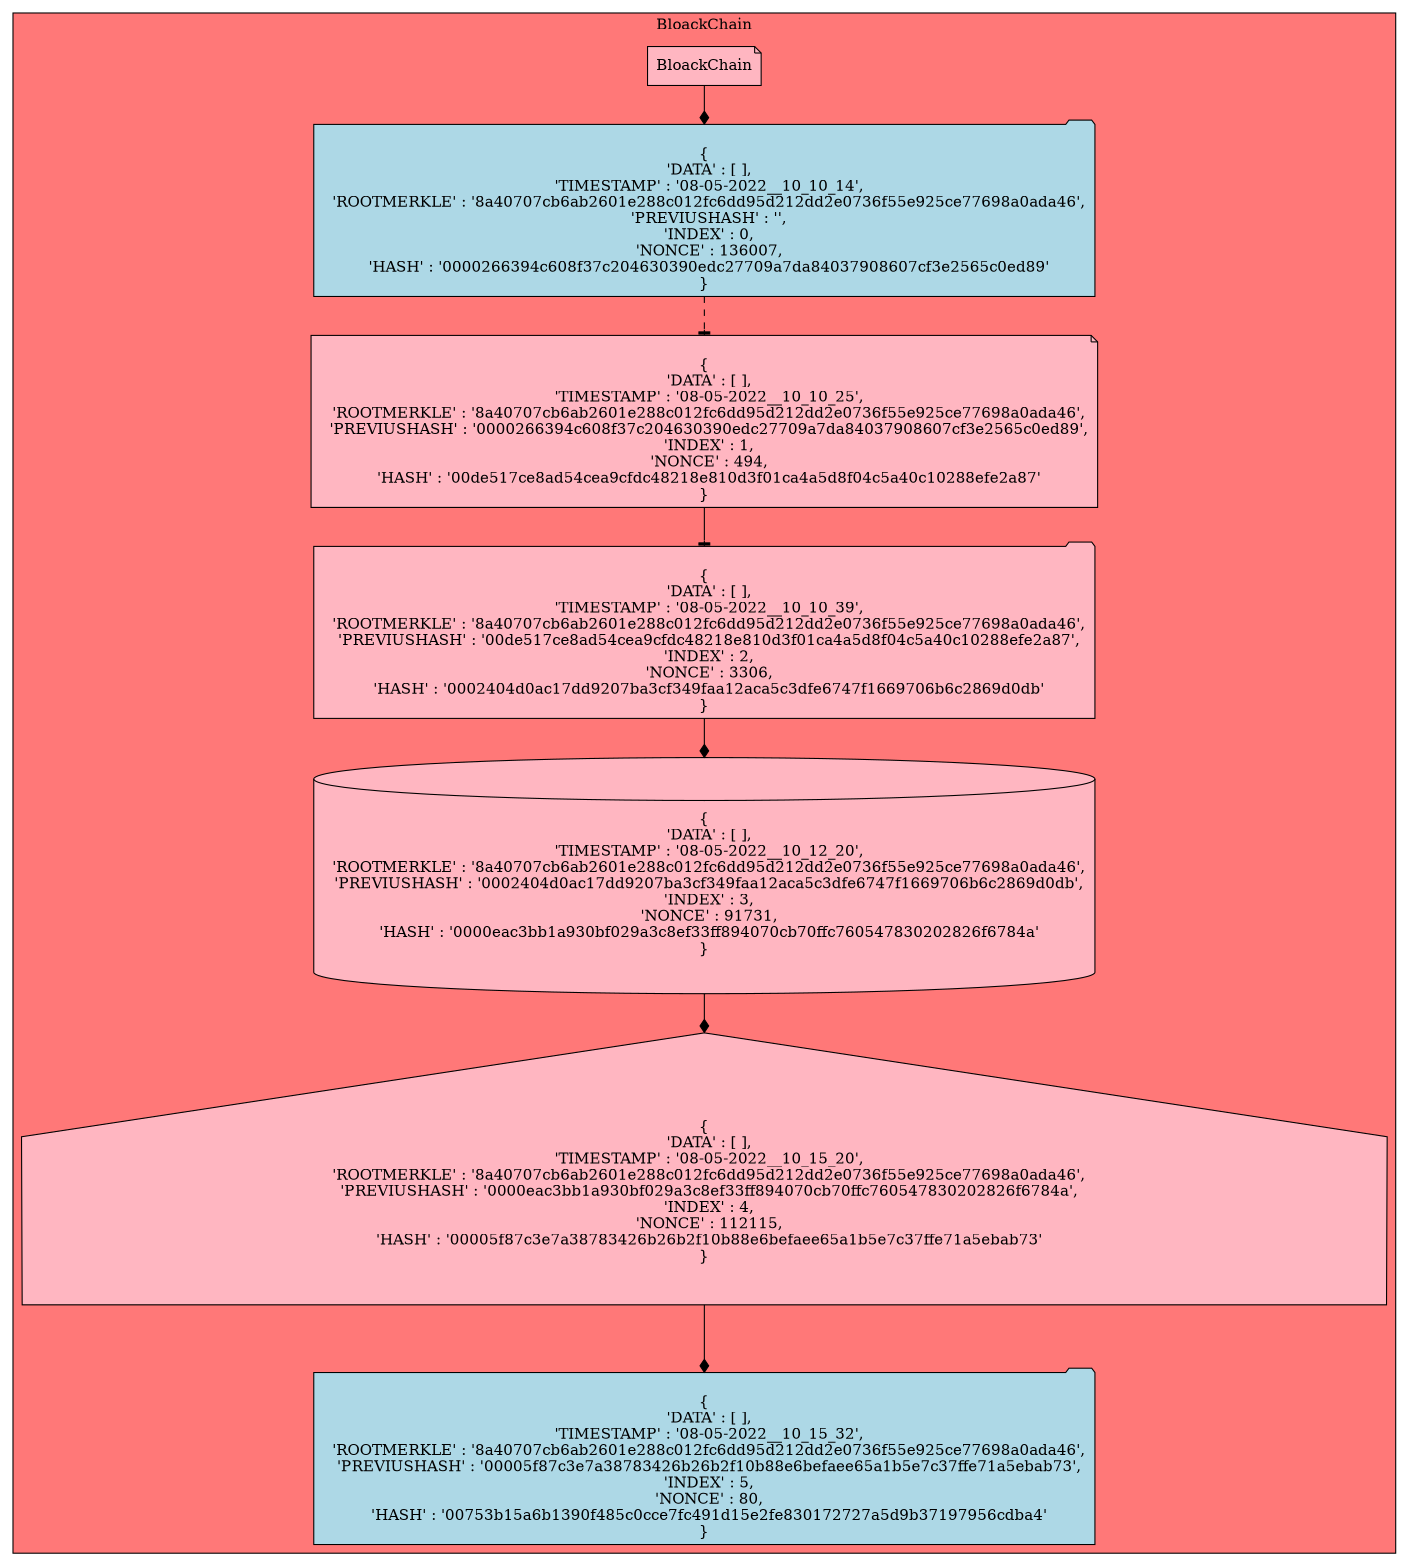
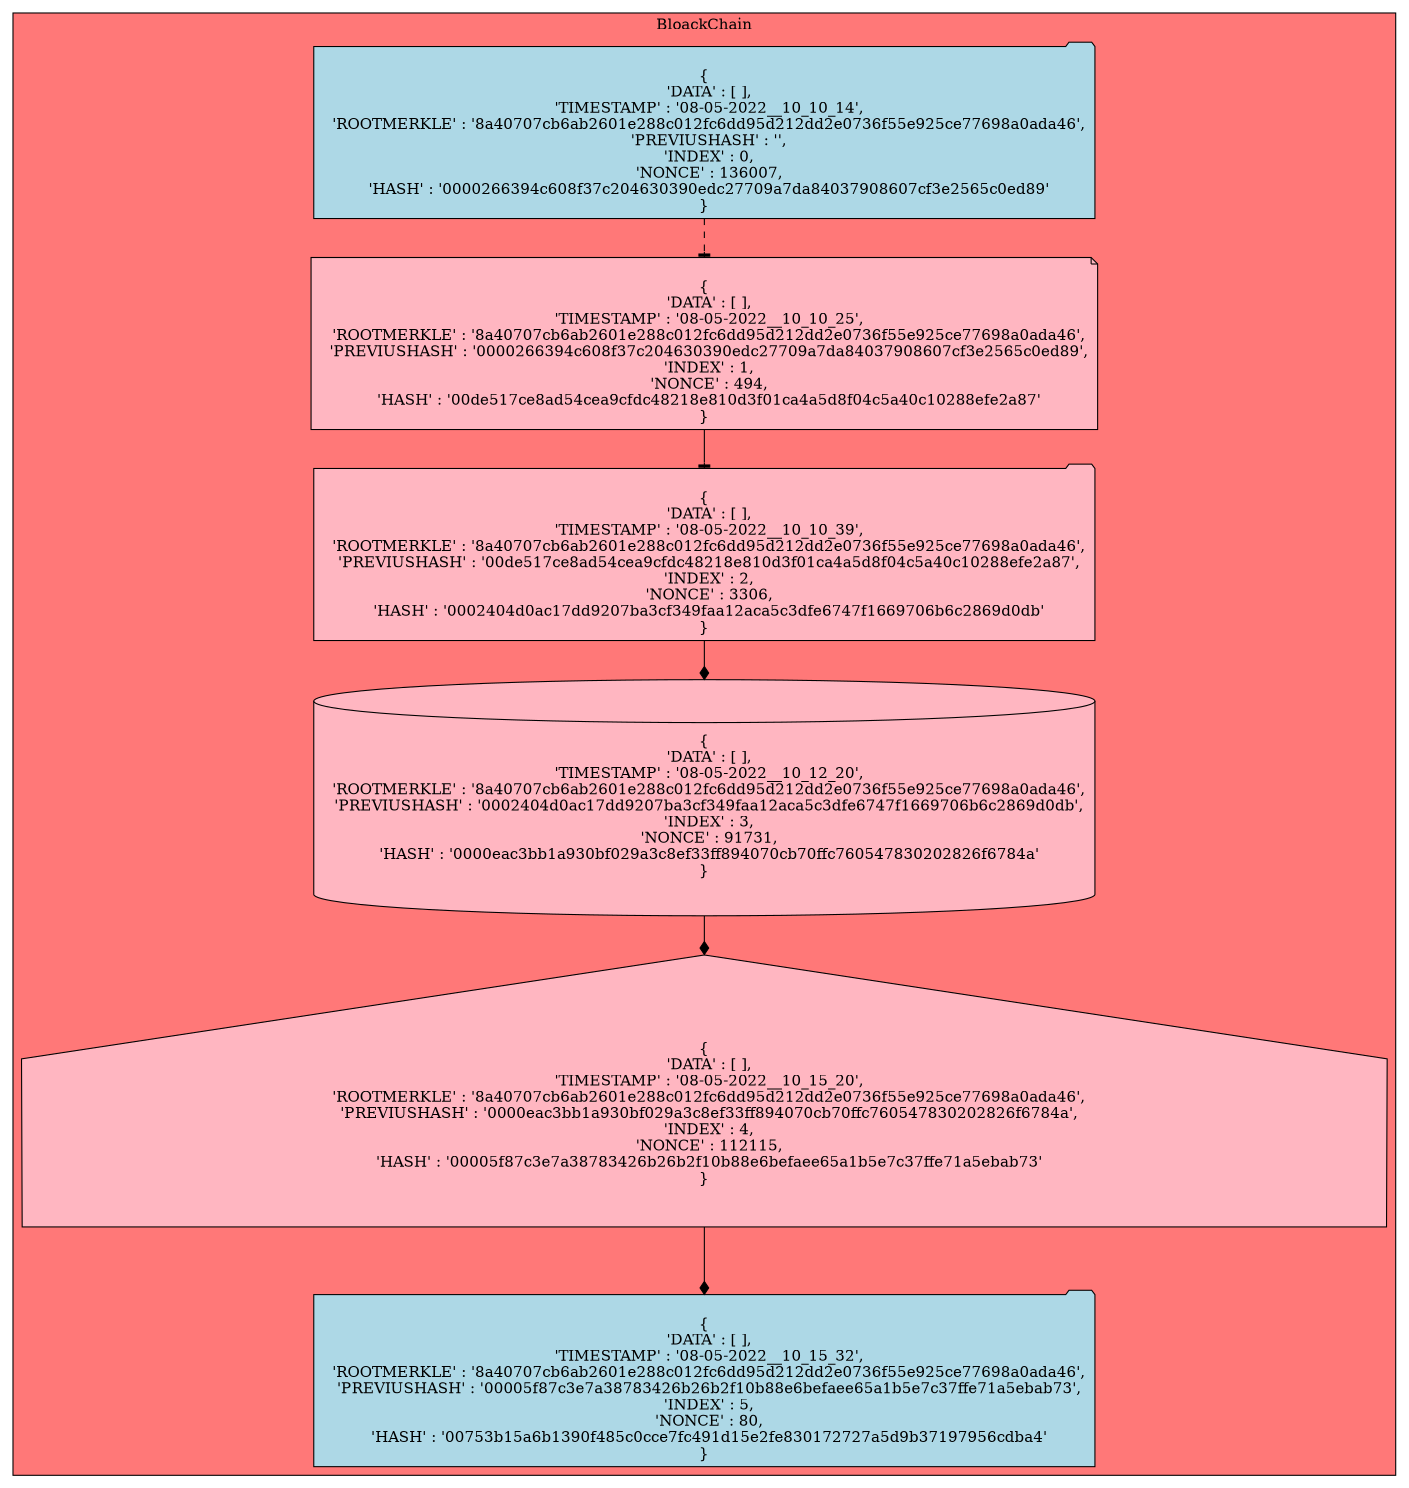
(704, 66) -> none
